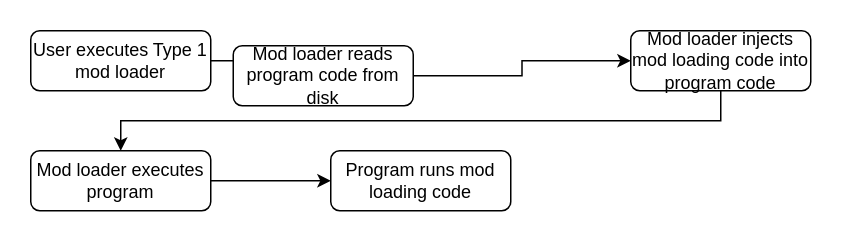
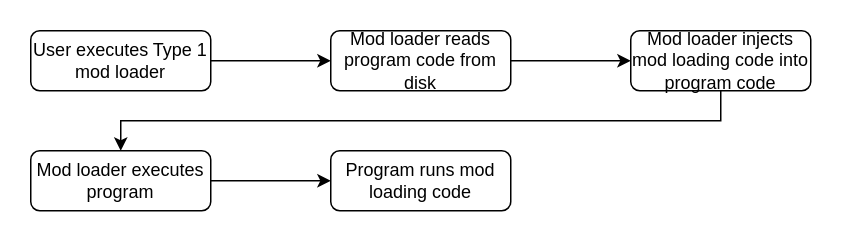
(323, 76) -> (421, 61)
